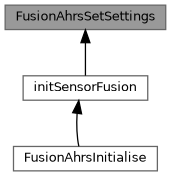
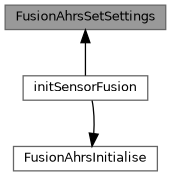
(77, 130) -> (94, 117)
